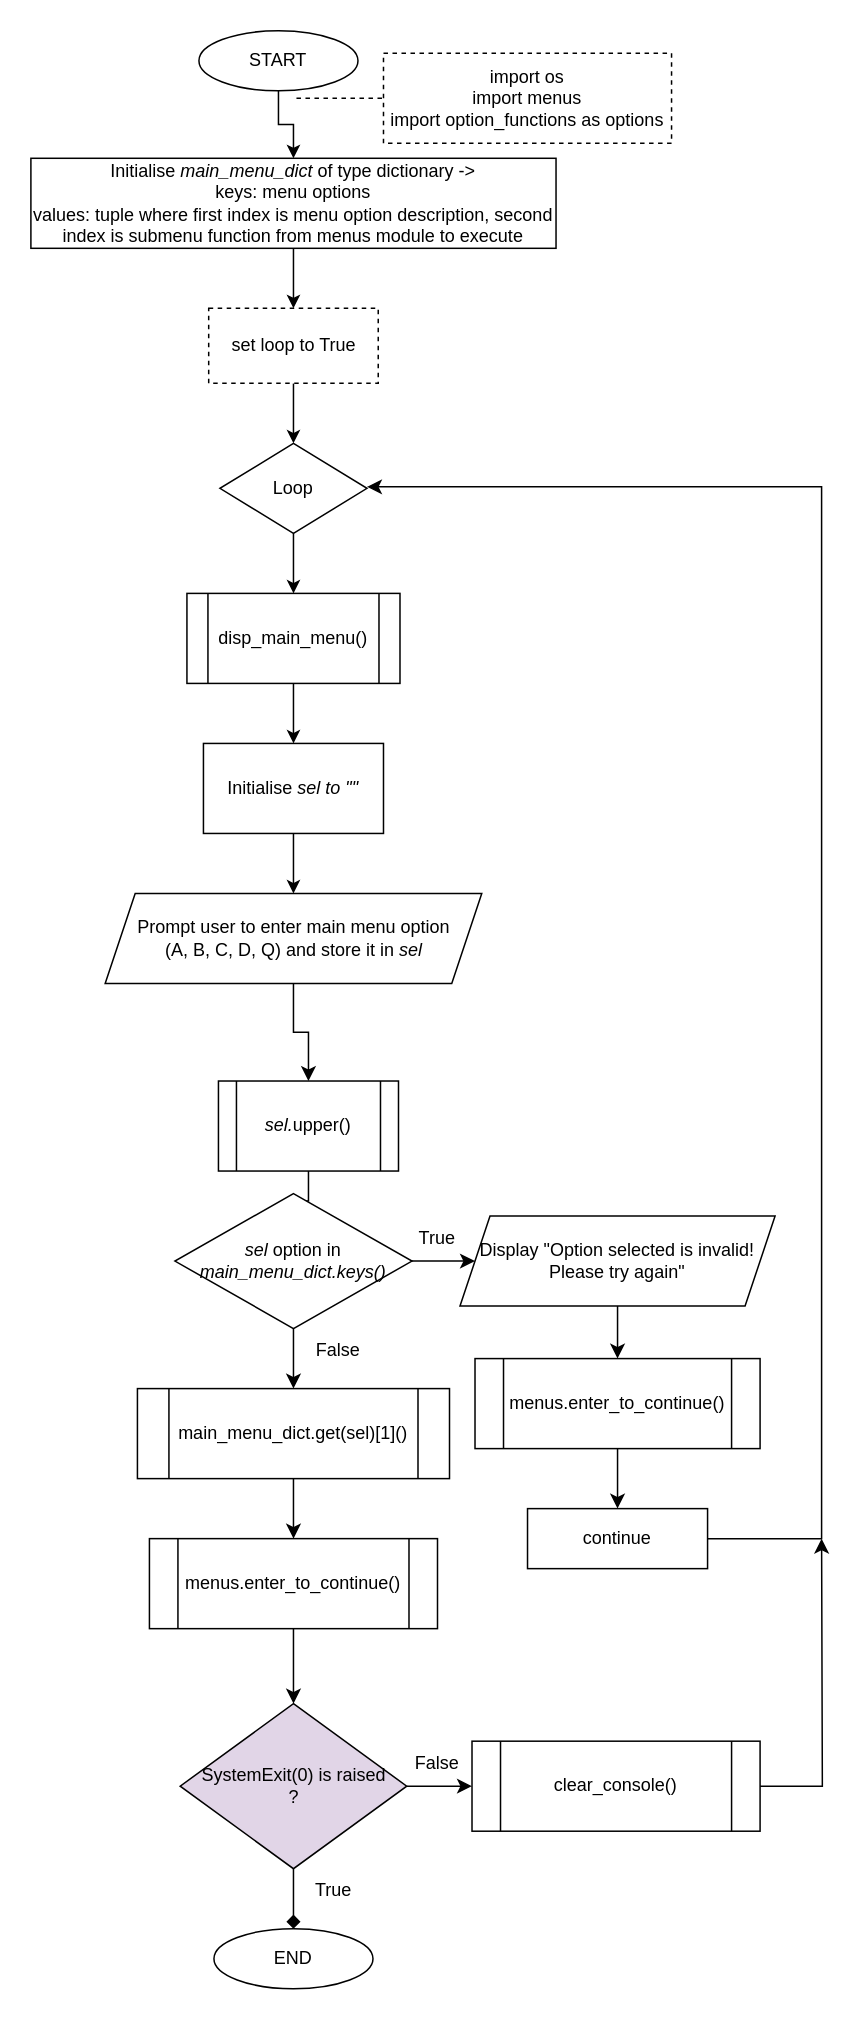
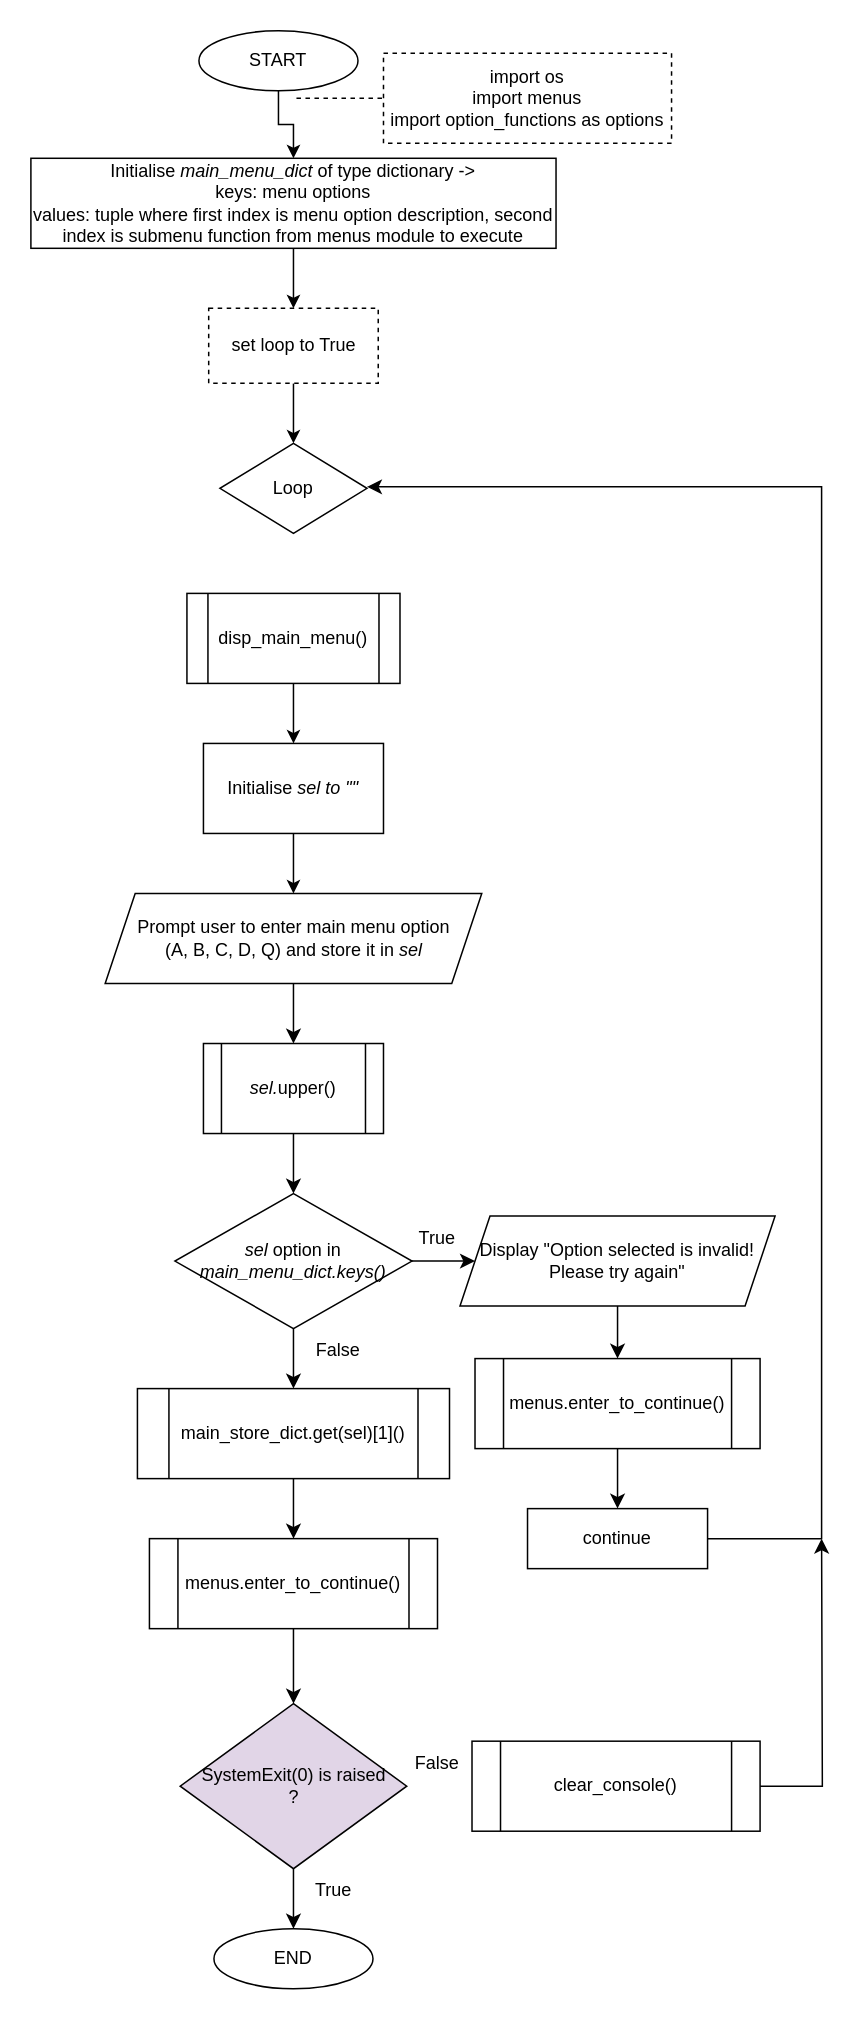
(293, 558) -> none
(308, 1126) -> (293, 1088)
(293, 1433) -> (293, 1433)
(434, 1786) -> none
(293, 1914) -> (293, 1915)
